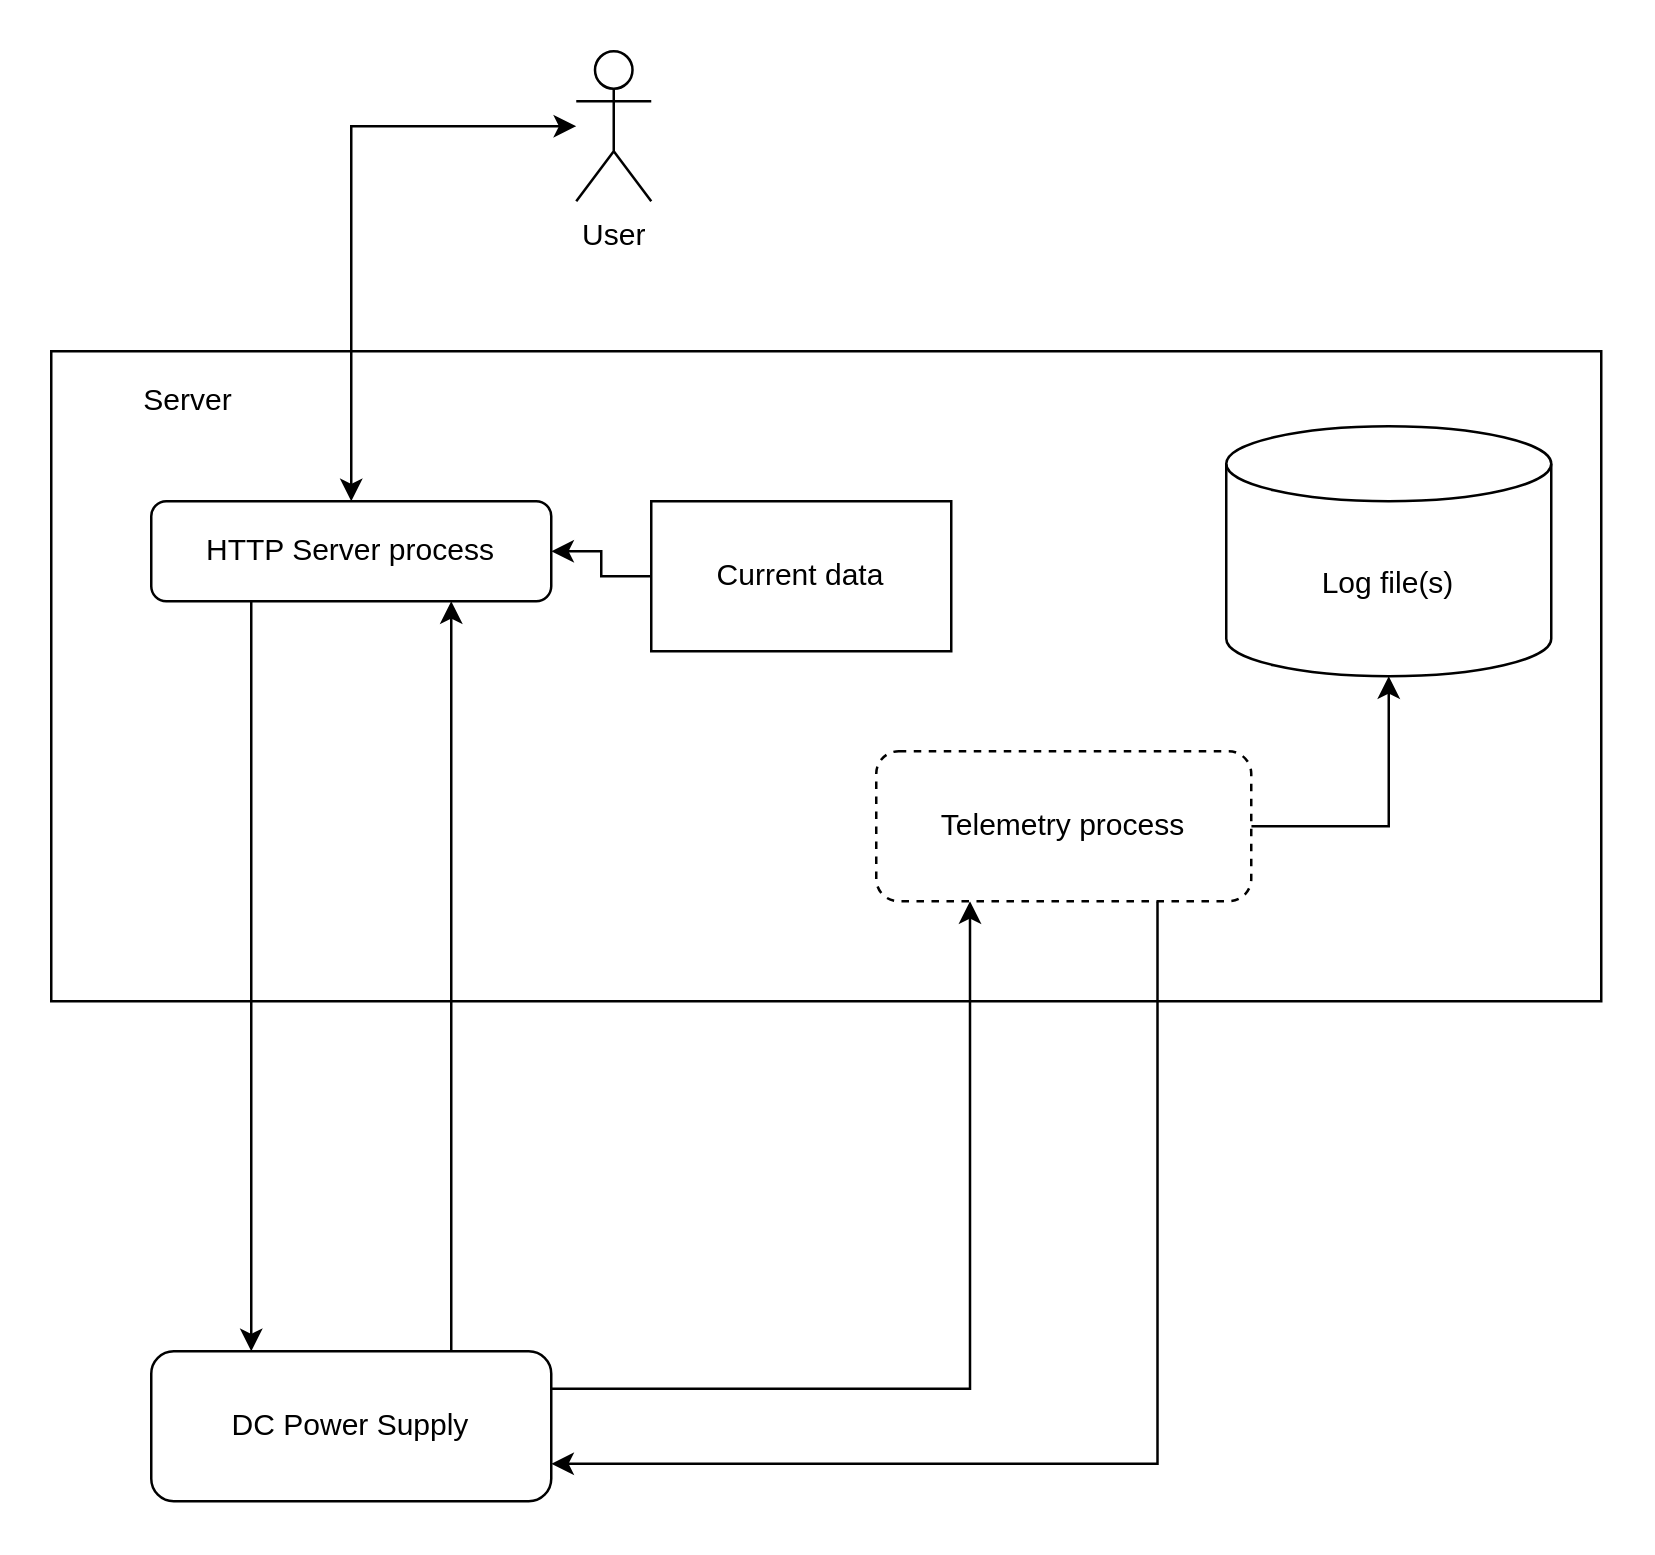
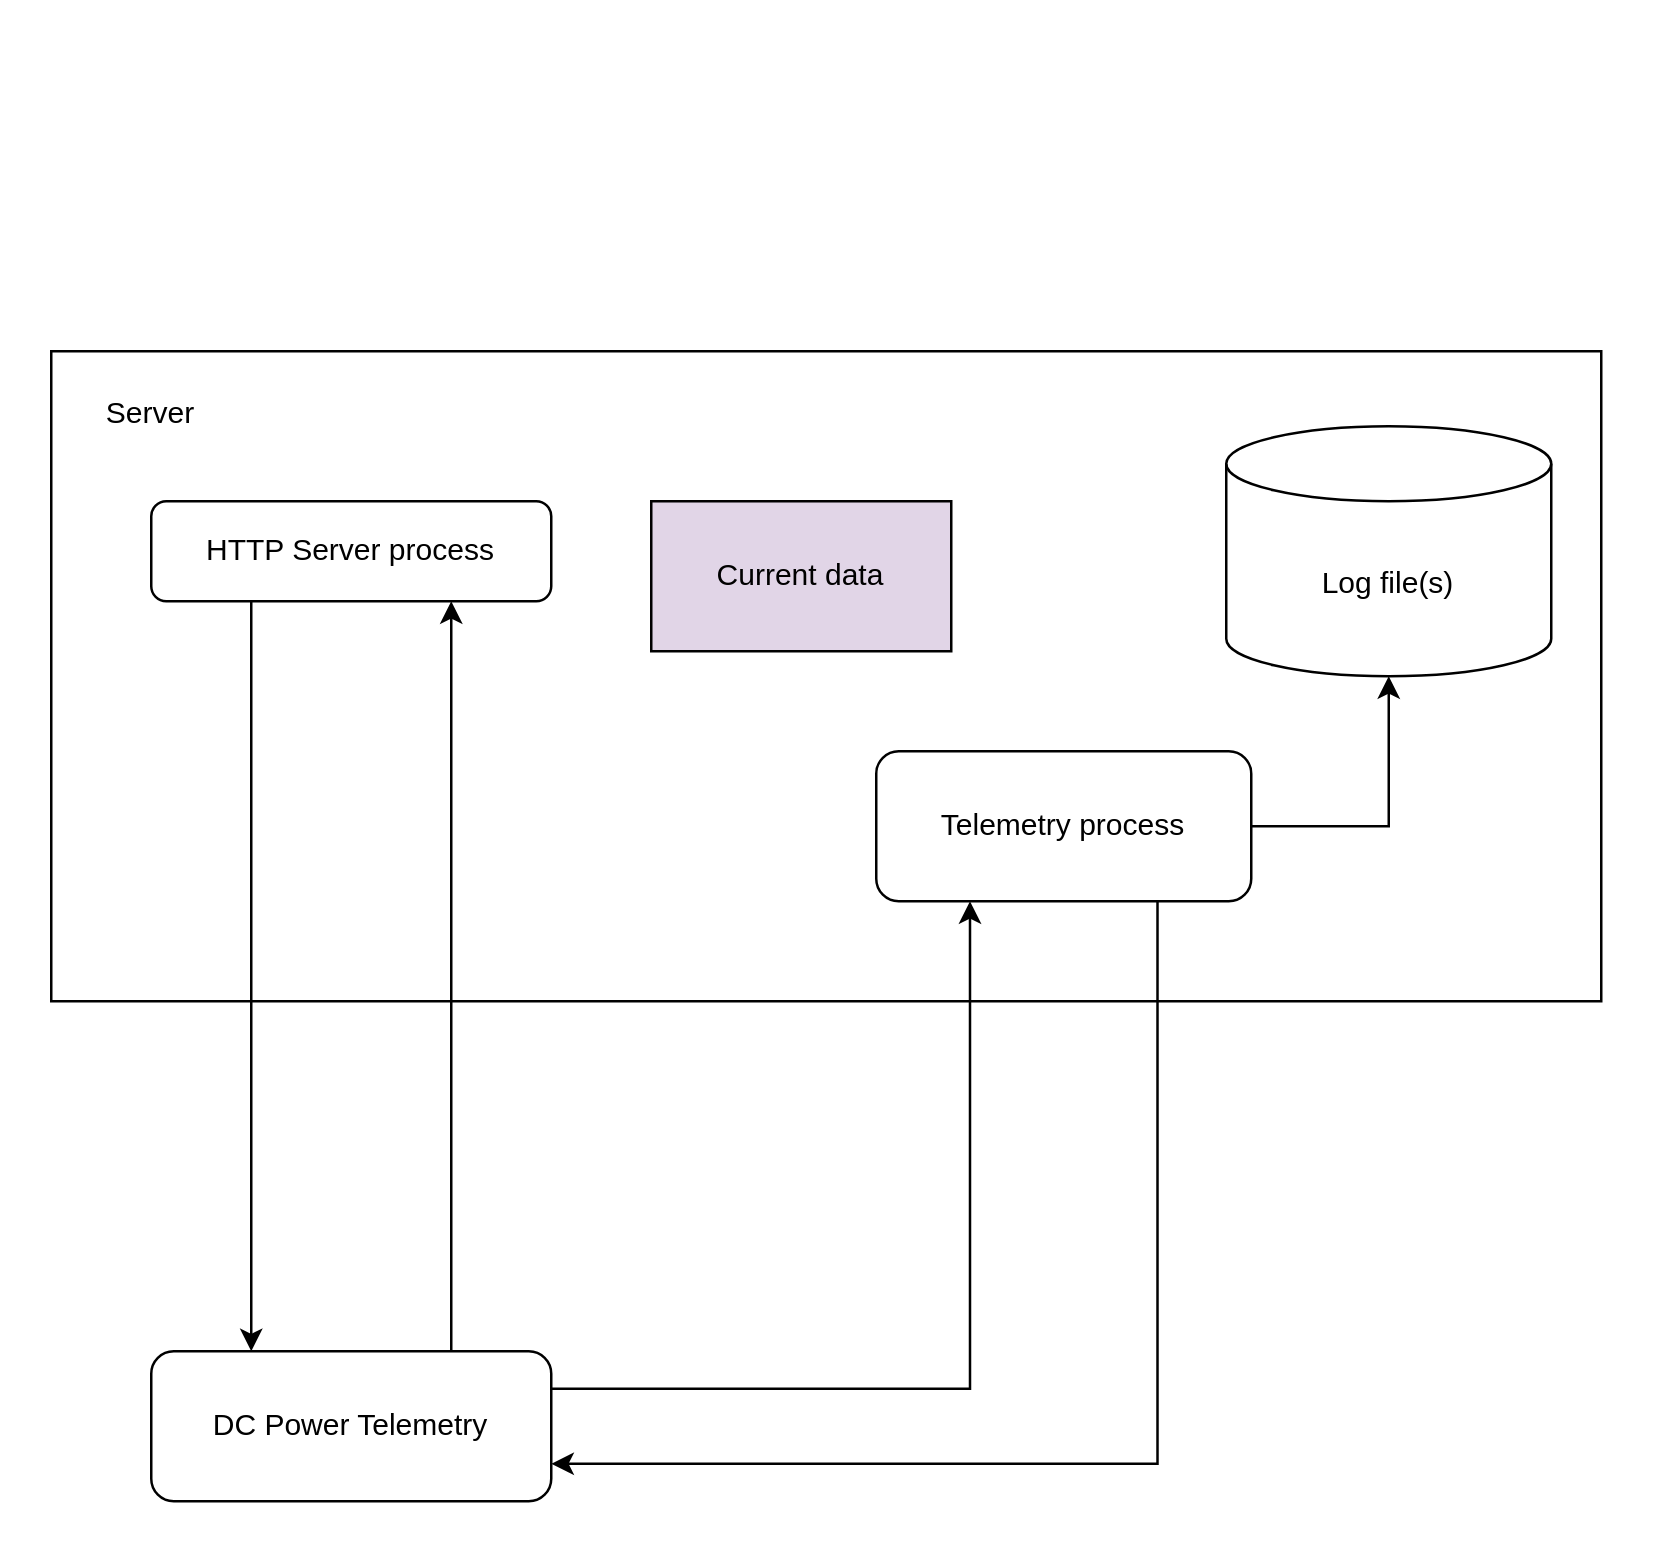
(614, 126) -> none
(351, 201) -> none
(189, 401) -> (151, 414)
(601, 572) -> none
(801, 576) -> (801, 576)
(1064, 826) -> (1064, 826)
(351, 1426) -> (351, 1426)
